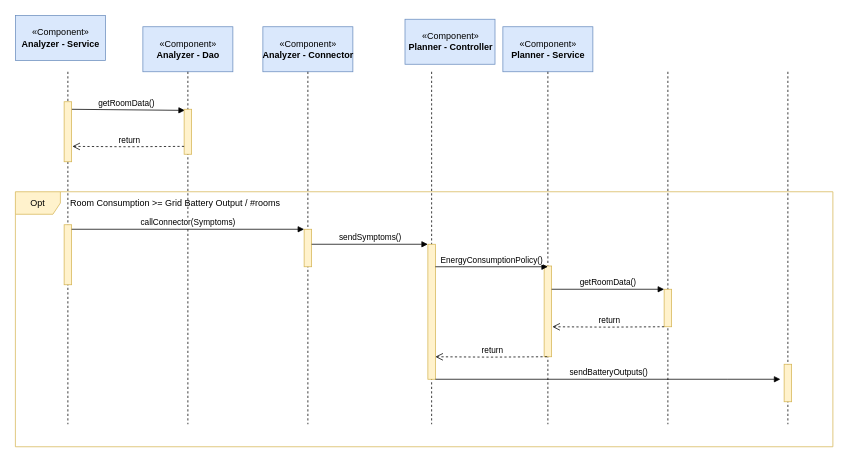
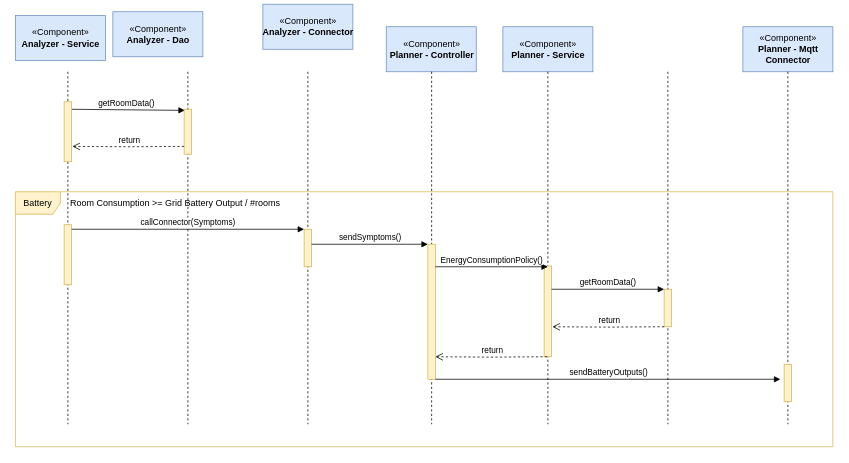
(450, 42) -> (431, 49)
(188, 49) -> (158, 34)
(308, 49) -> (308, 27)
none -> (788, 49)
(38, 203) -> (38, 203)
